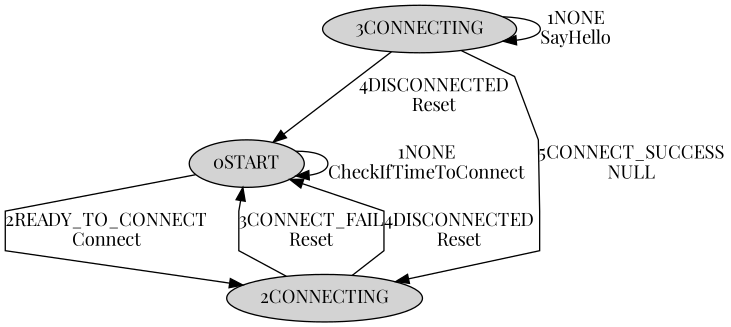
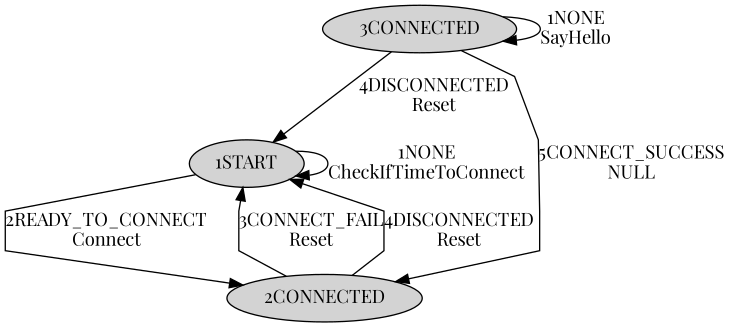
(420, 29) -> (420, 29)
(247, 164) -> (247, 164)
(325, 298) -> (325, 298)
